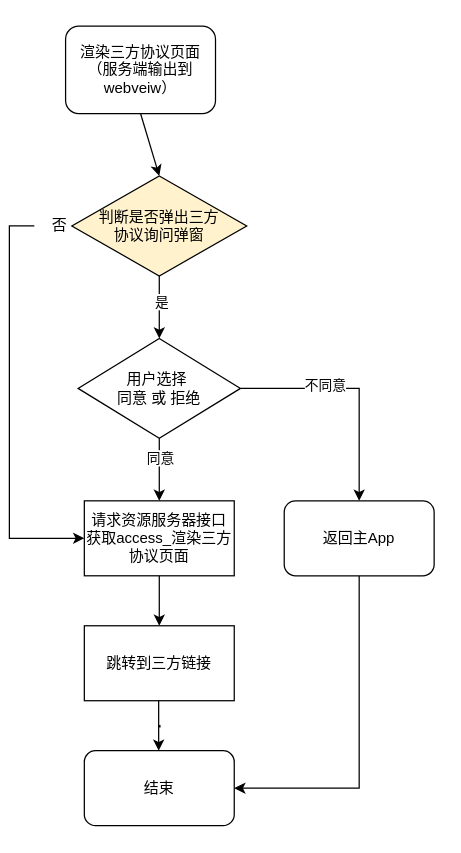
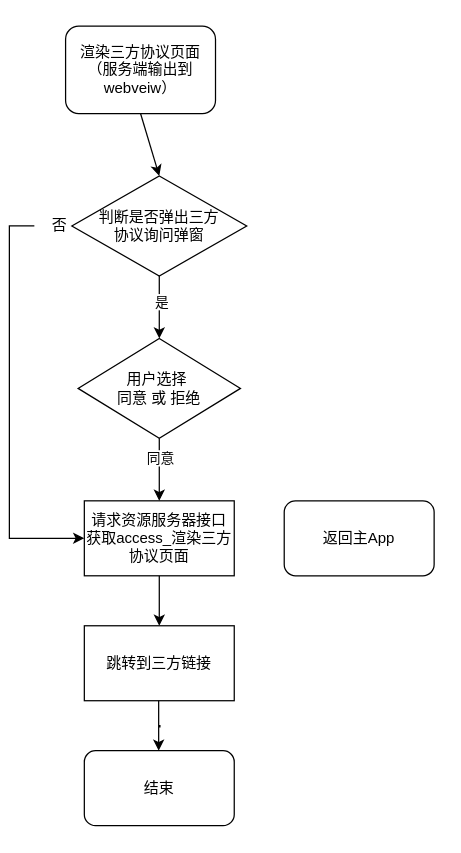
(159, 226) -> (159, 226)
(352, 388) -> none
(359, 740) -> none
